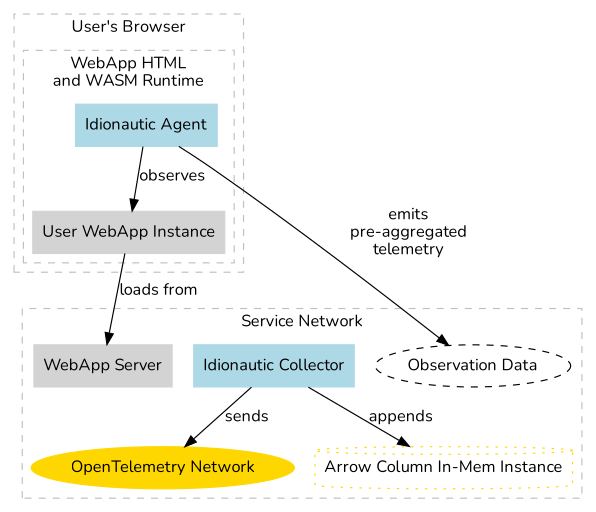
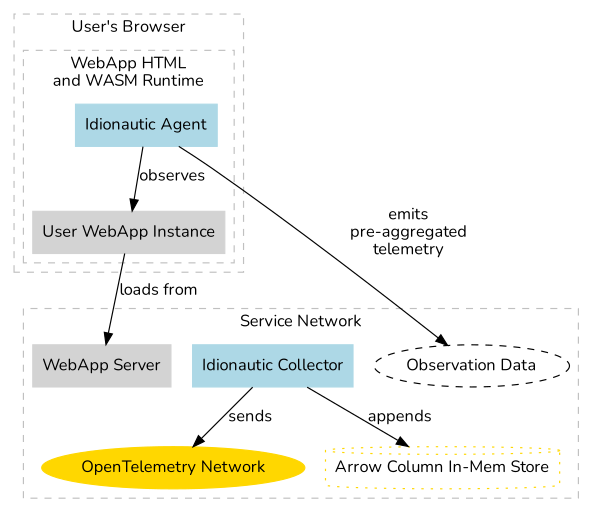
(444, 468) -> (443, 468)
